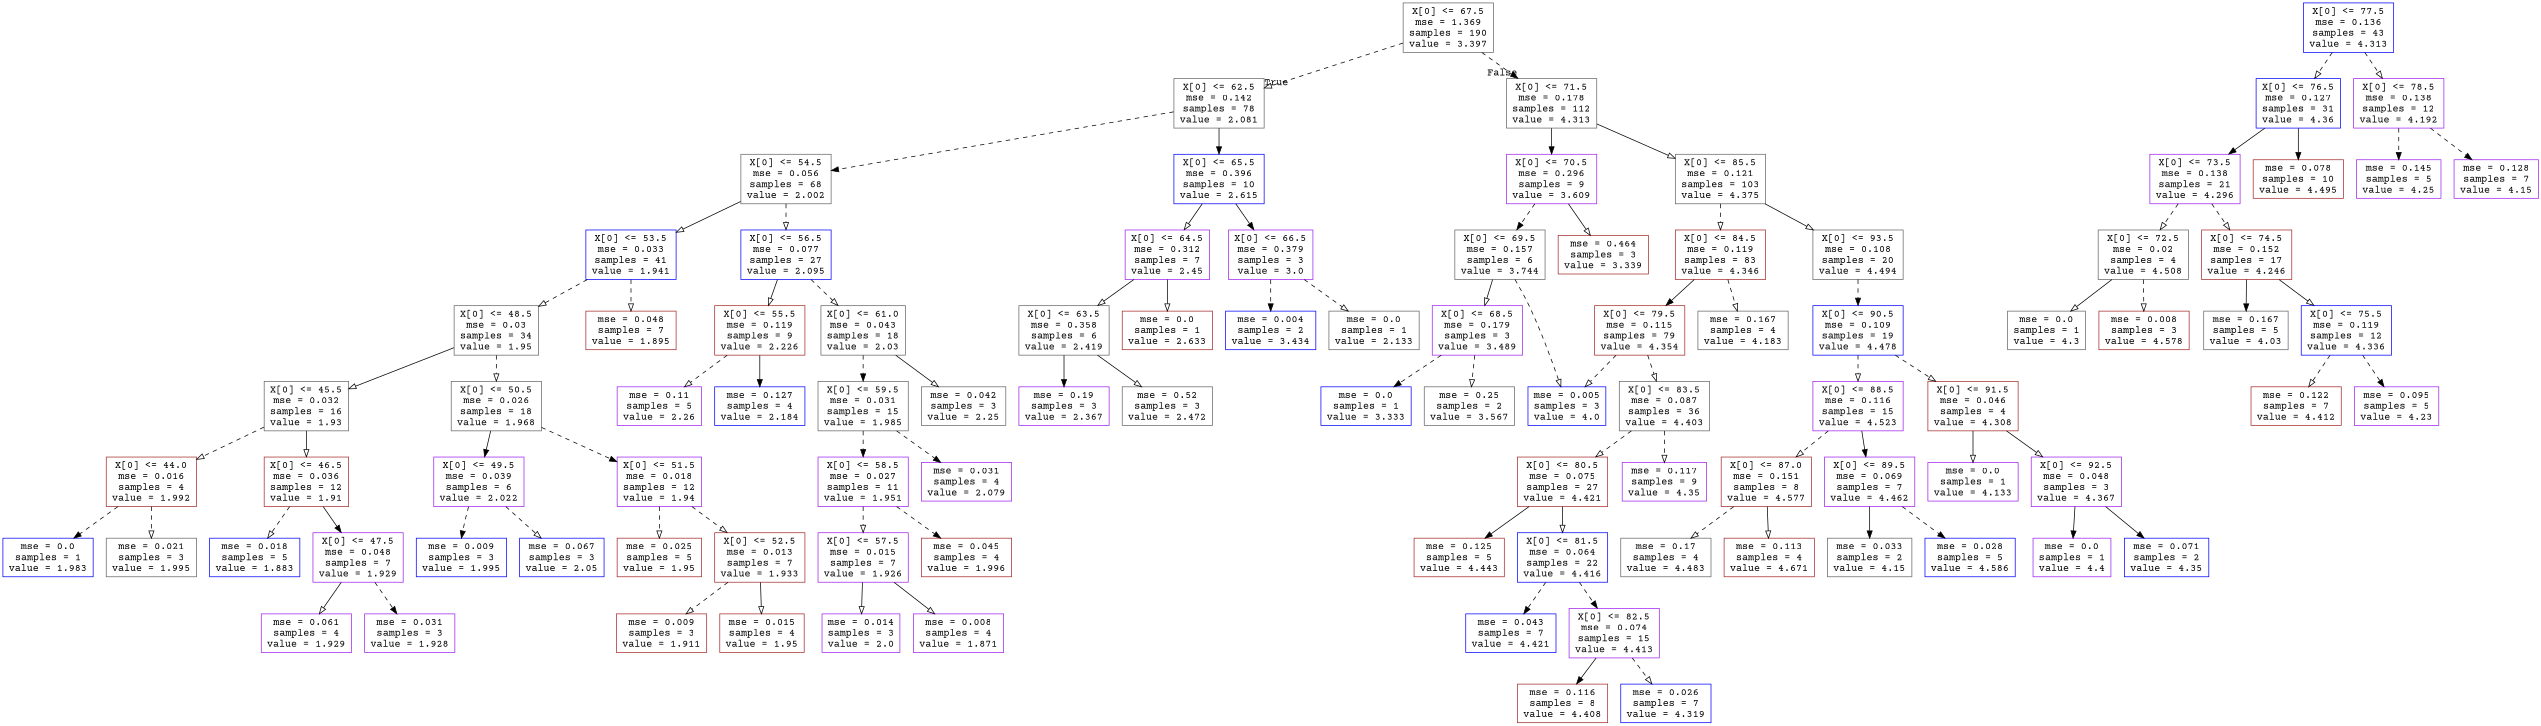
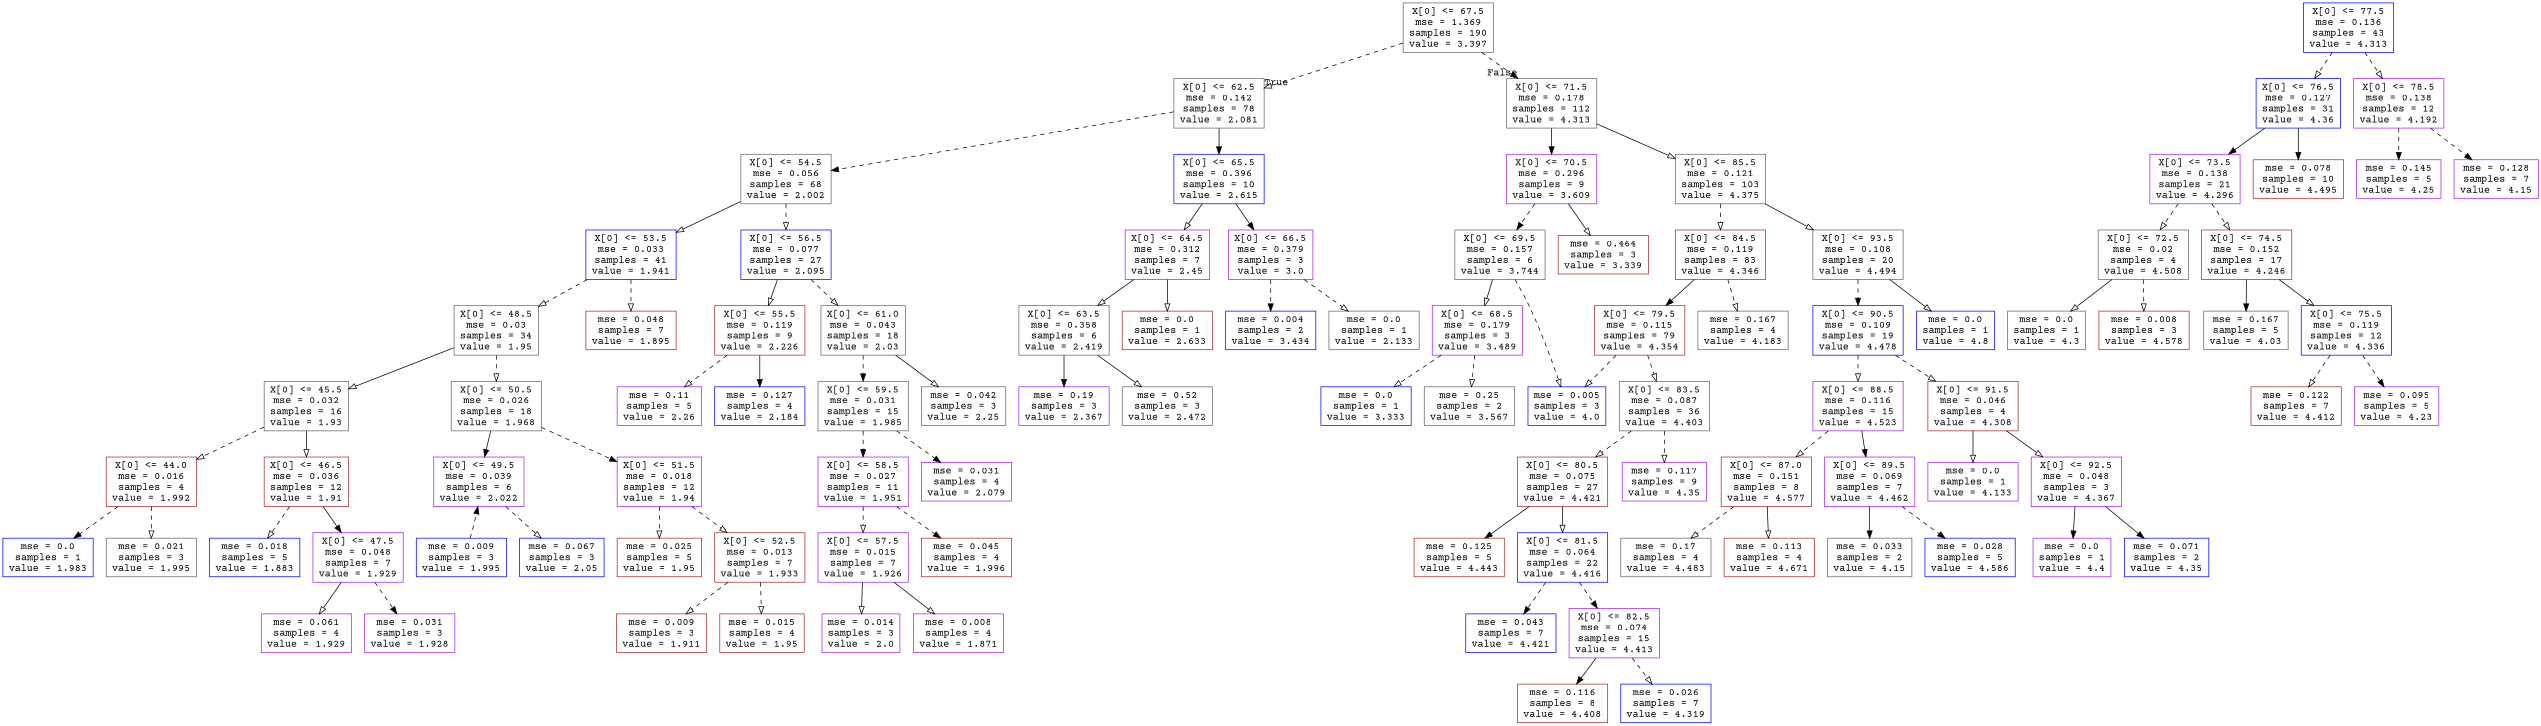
none -> (1956, 330)
(1421, 369) -> (1421, 369)
(465, 519) -> (473, 526)
(761, 594) -> (761, 594)
